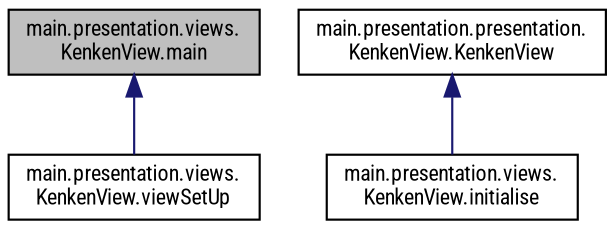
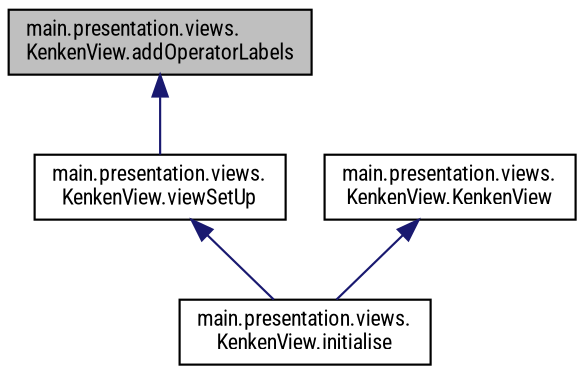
(134, 42) -> (160, 42)
(452, 42) -> (450, 187)
none -> (241, 267)
